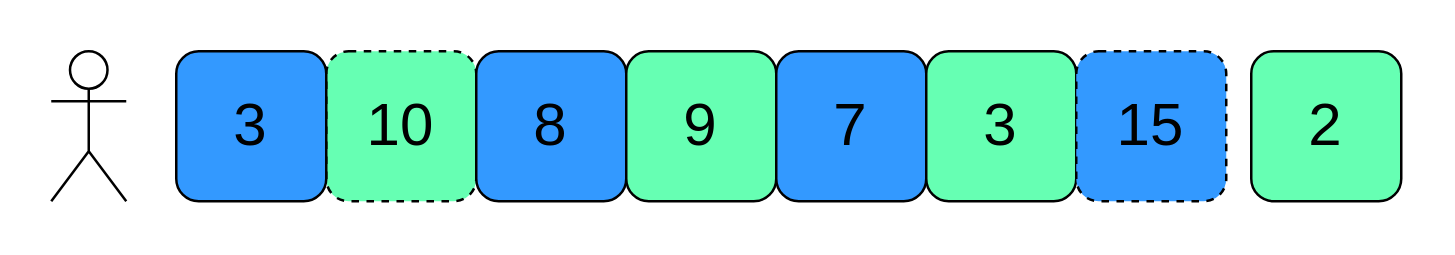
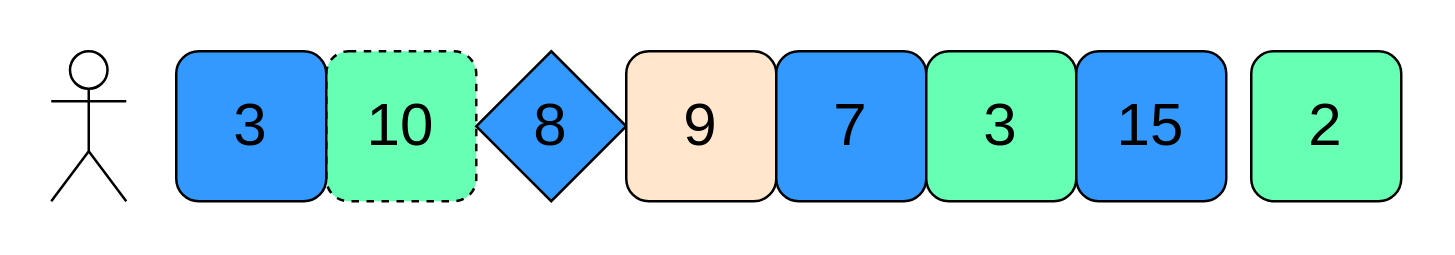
(551, 126) -> (551, 126)
(701, 126) -> (701, 126)
(1151, 126) -> (1151, 126)
